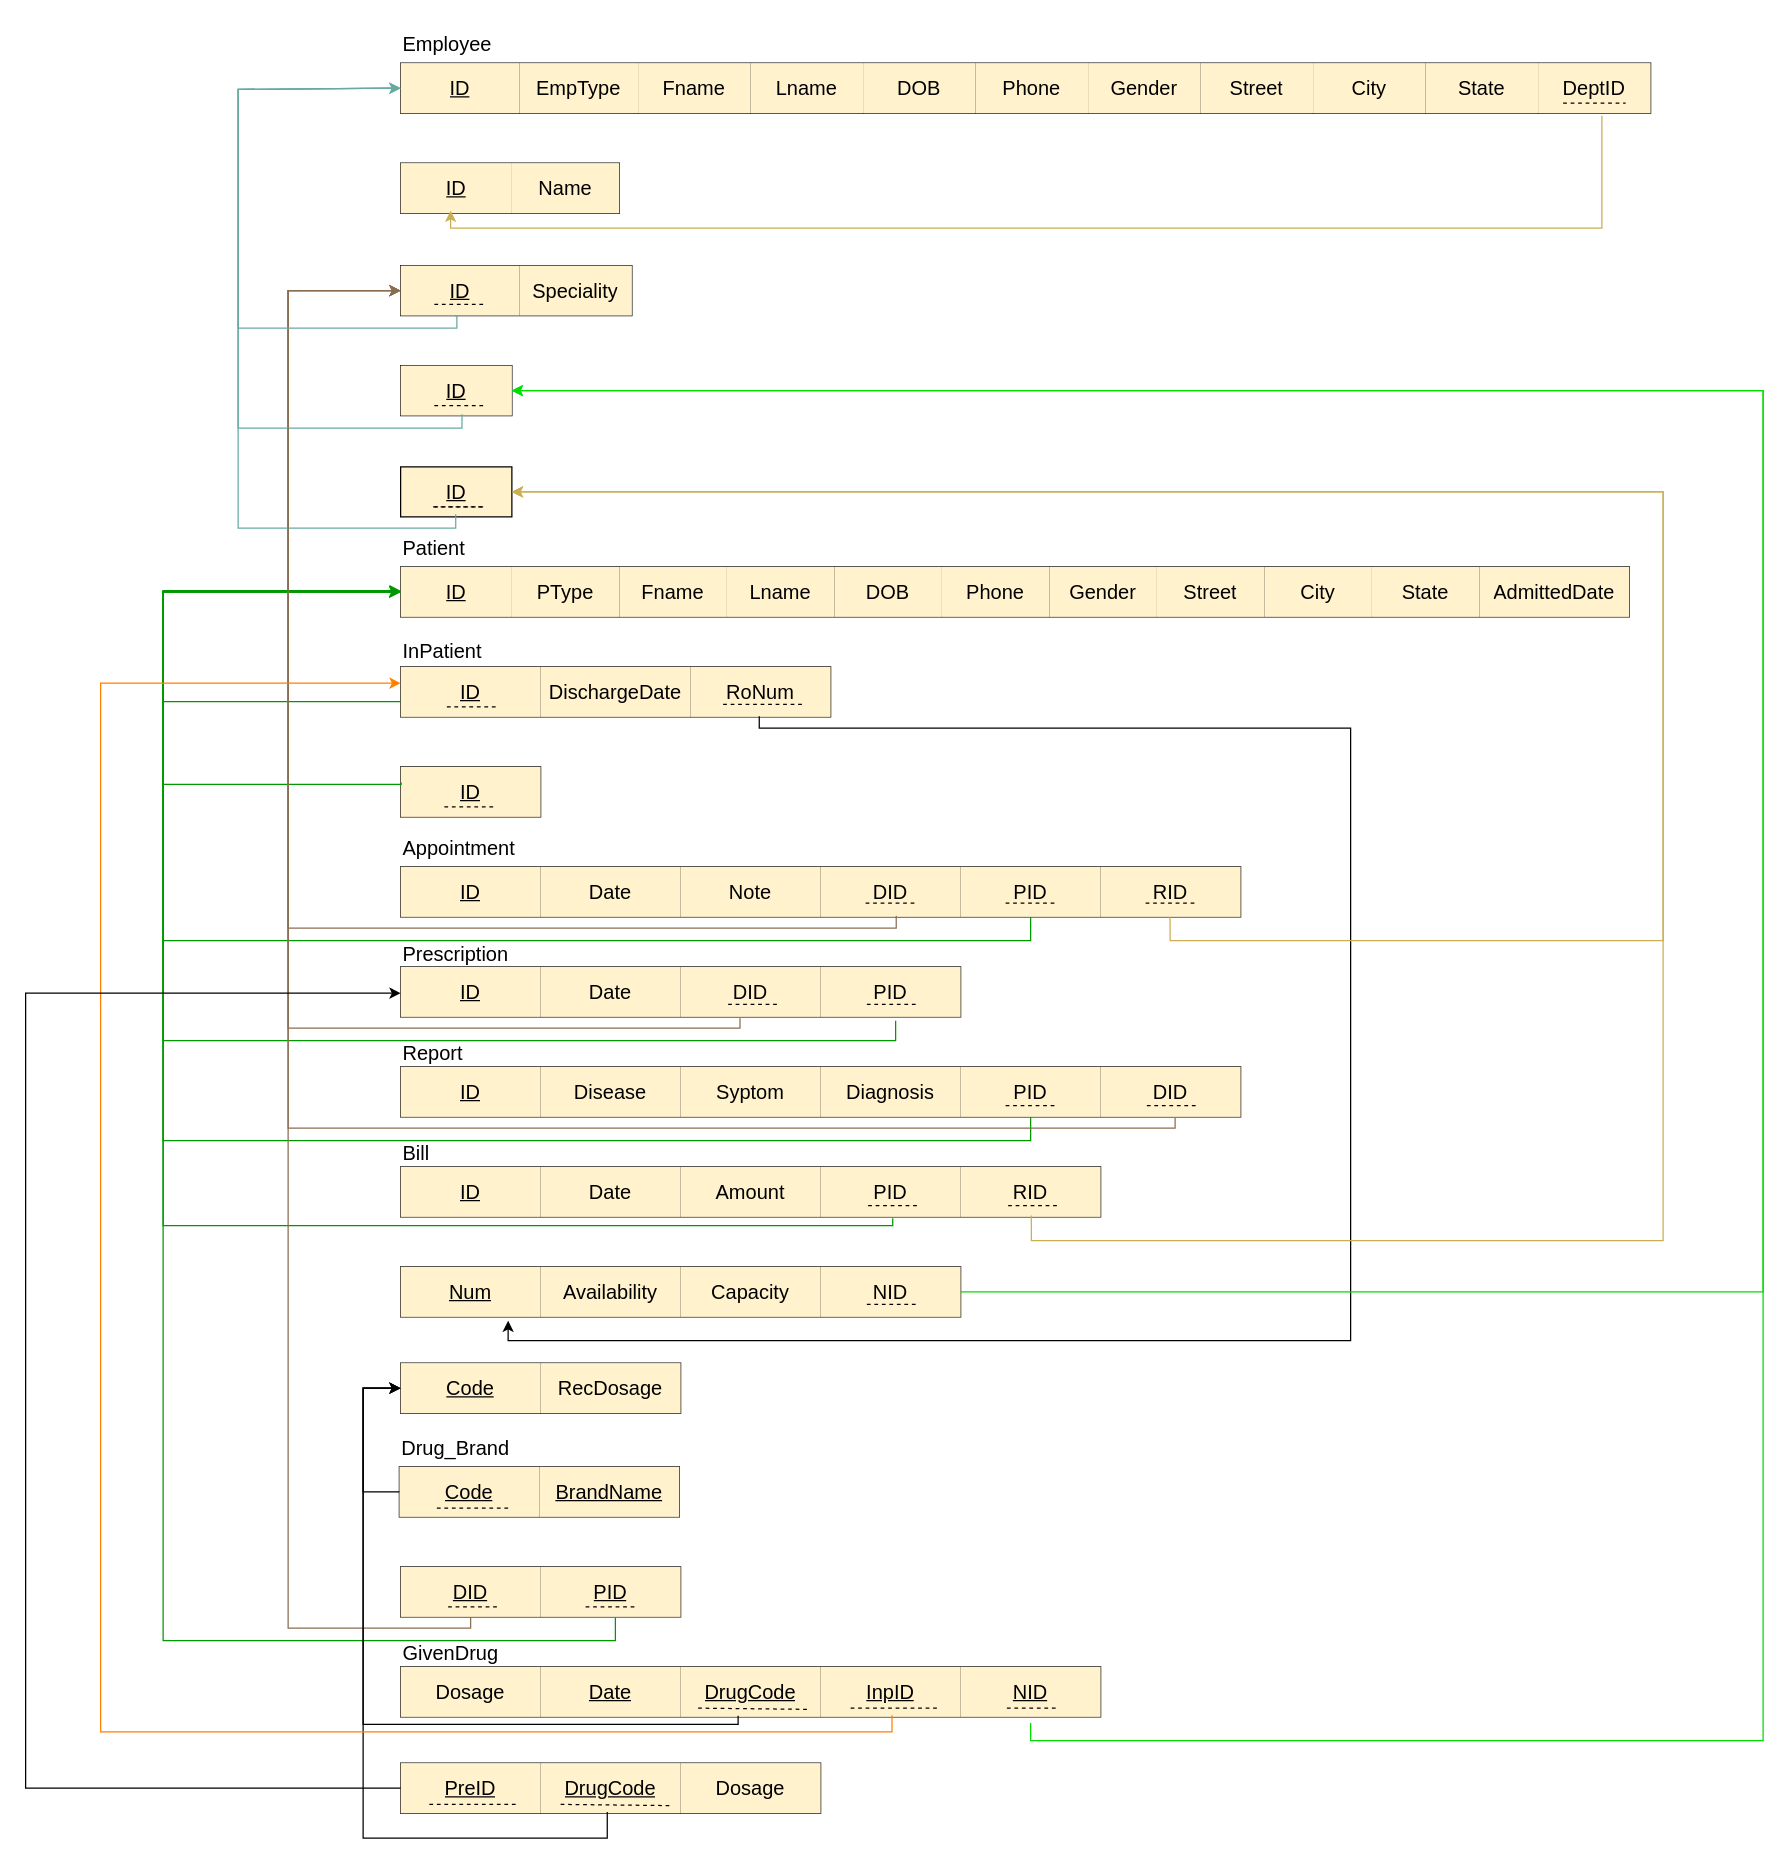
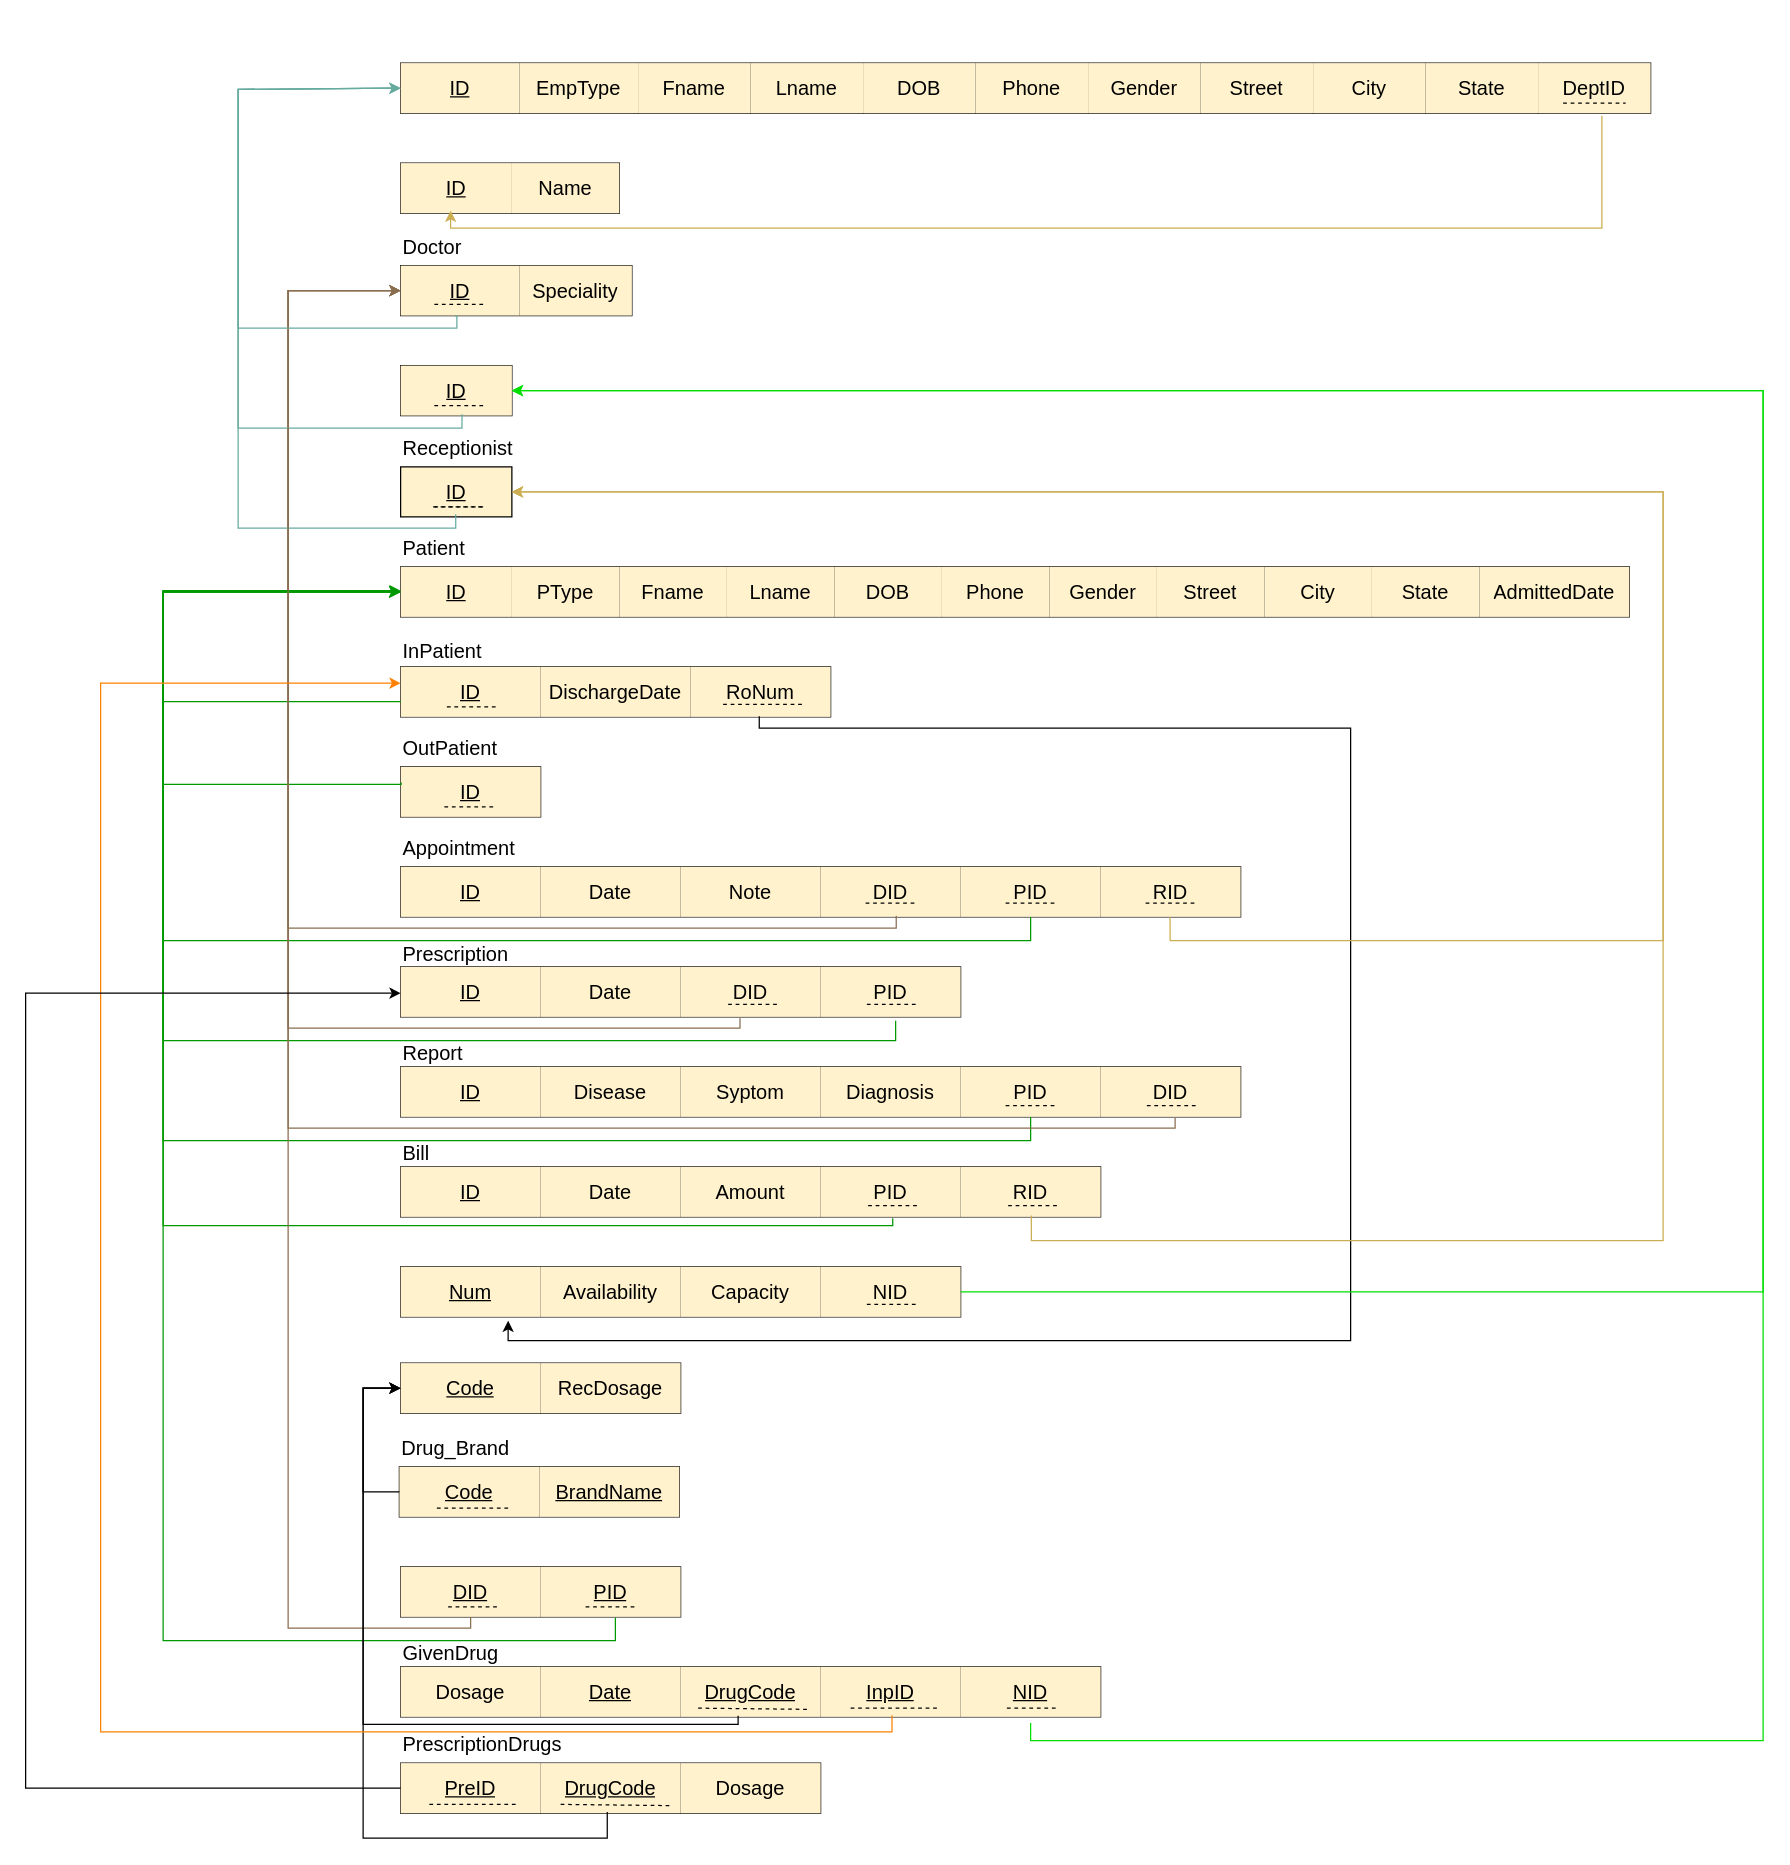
(457, 44) -> none
none -> (444, 247)
none -> (469, 448)
none -> (463, 748)
none -> (494, 1744)
